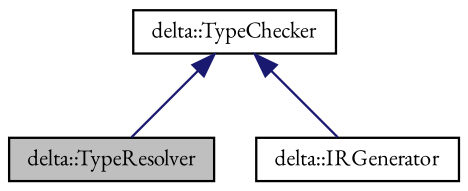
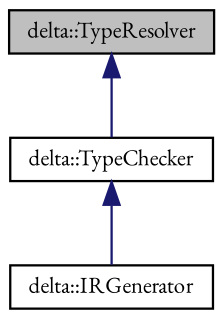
(165, 104) -> (112, 108)
